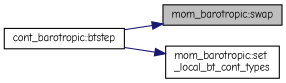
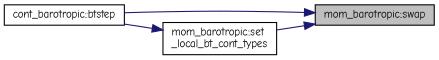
none -> (291, 28)
